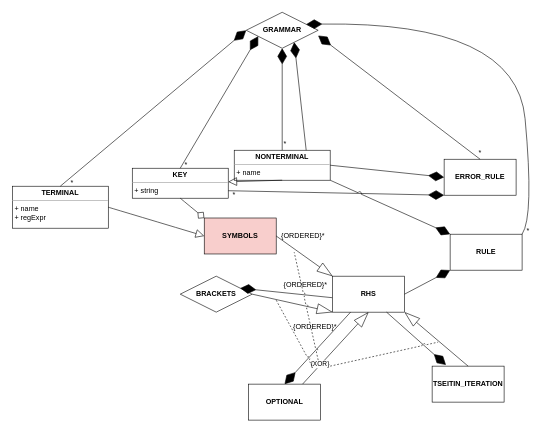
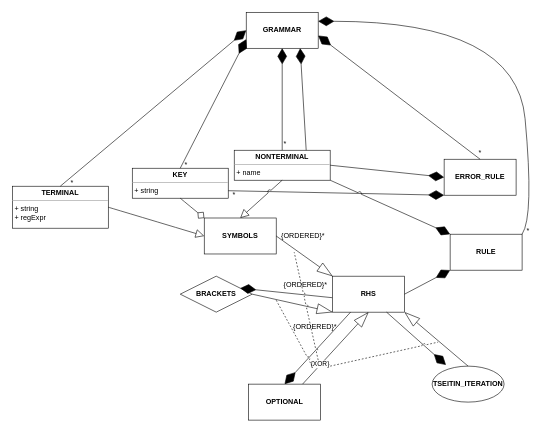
(282, 30) -> (282, 30)
(246, 181) -> (259, 202)
(30, 199) -> (30, 199)
(240, 236) -> (240, 236)
(468, 384) -> (468, 384)
